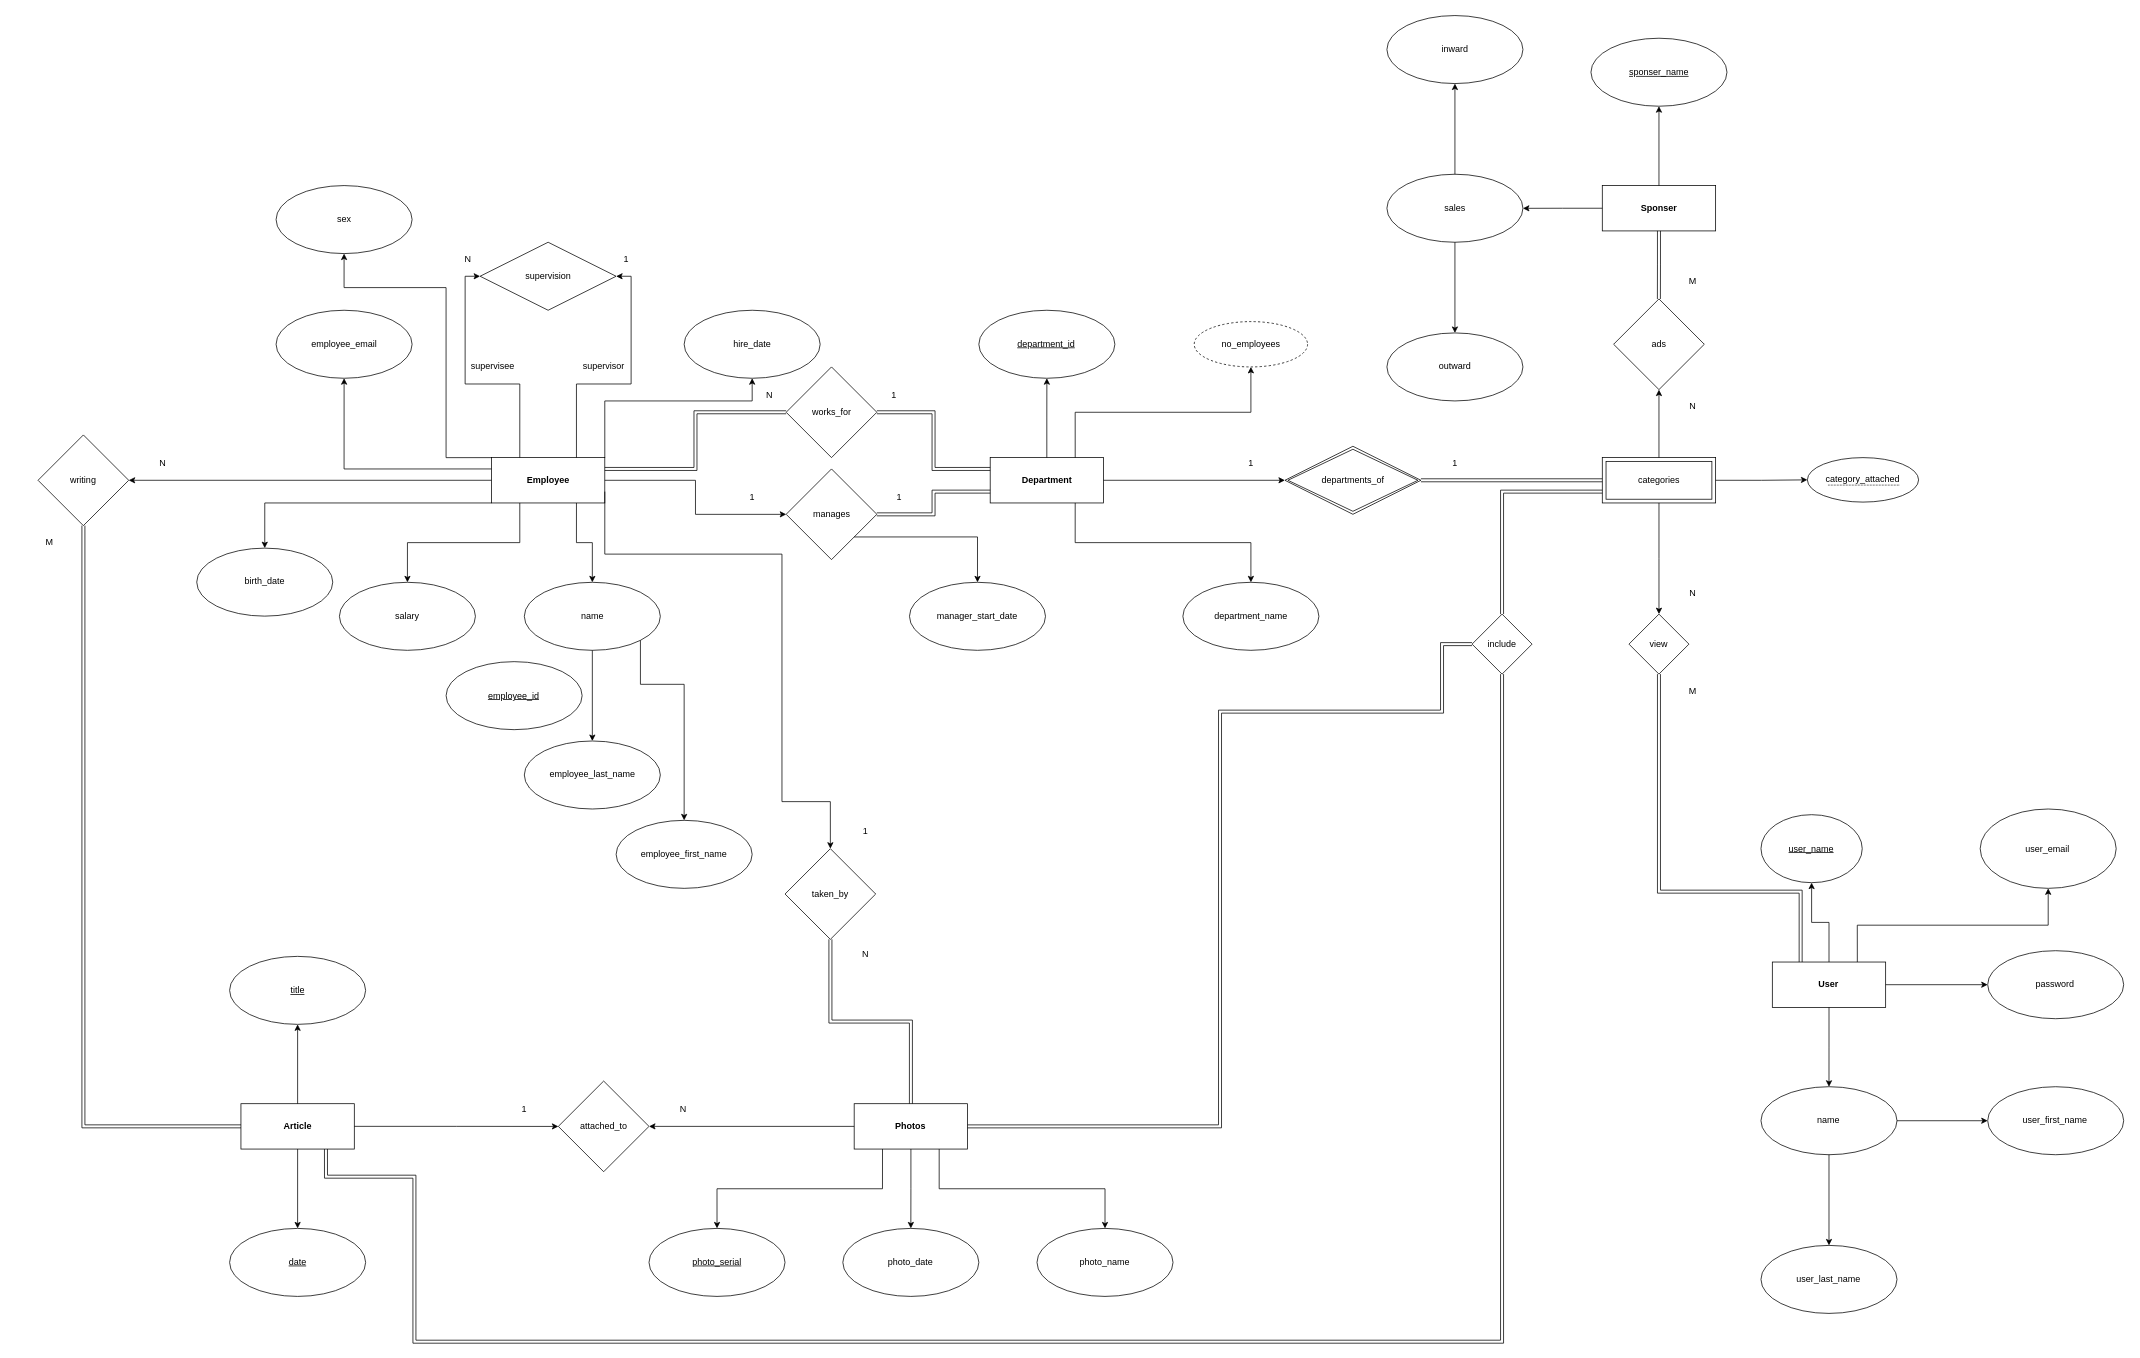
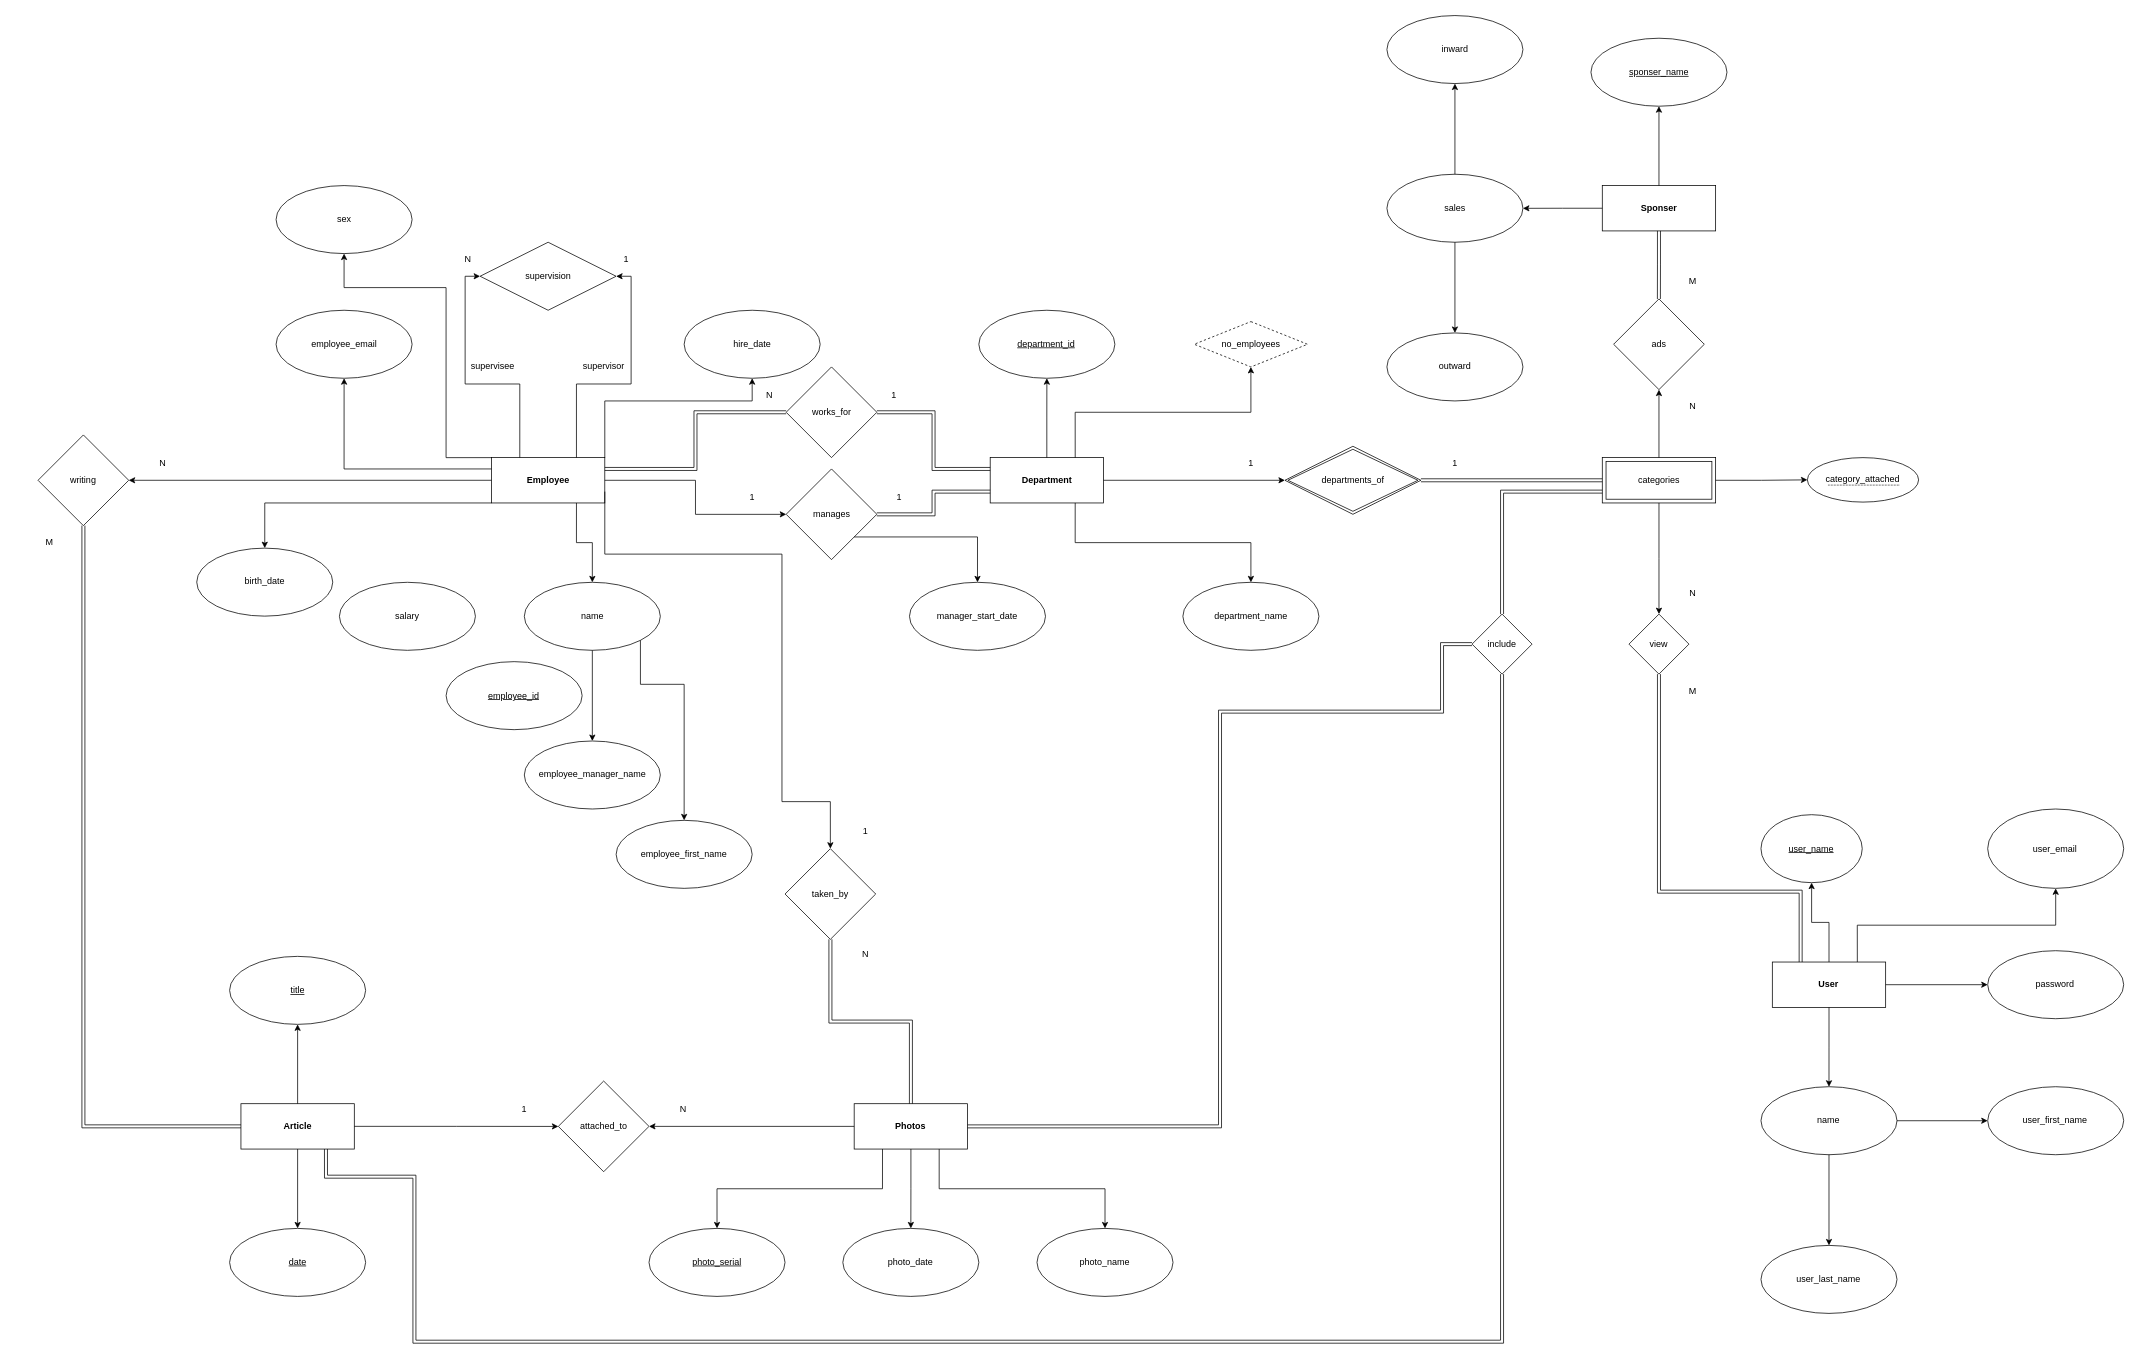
(1251, 344) -> (1251, 344)
(467, 542) -> none
(593, 774) -> (593, 774)
(2048, 848) -> (2055, 848)
